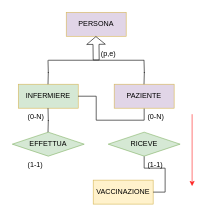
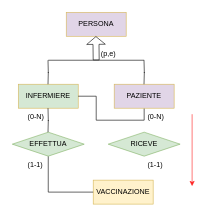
(165, 169) -> none
none -> (52, 192)
